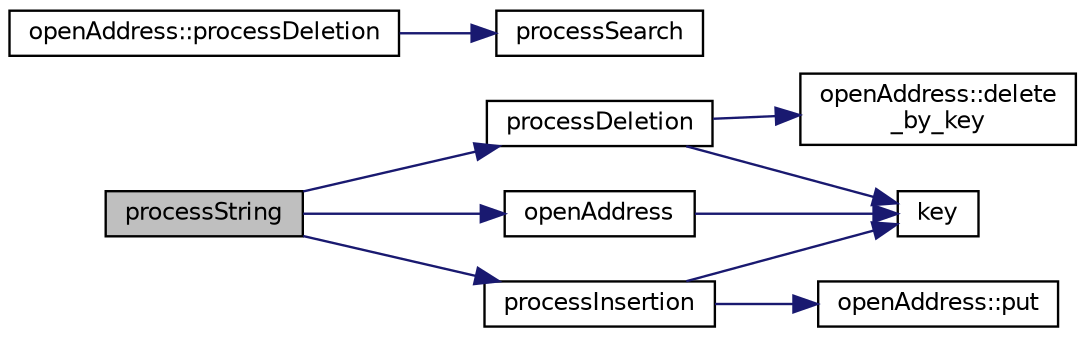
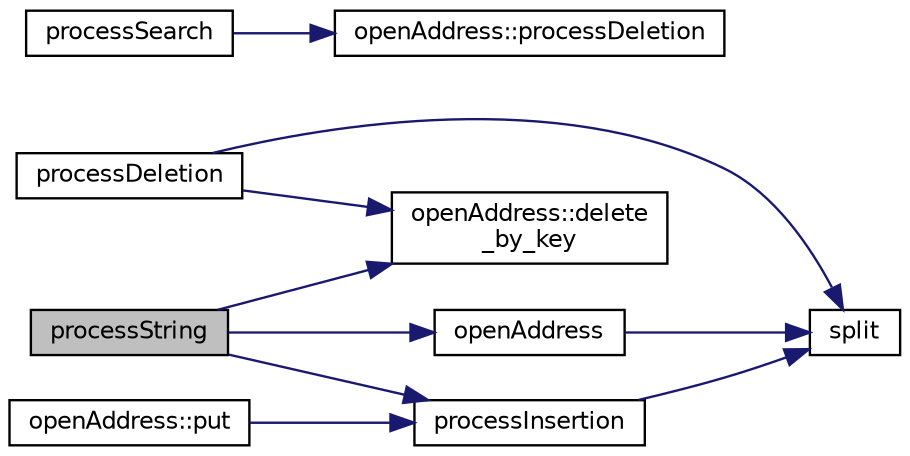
(435, 33) -> (272, 33)
(390, 171) -> (293, 290)
(938, 214) -> (855, 332)
(754, 304) -> (320, 423)
